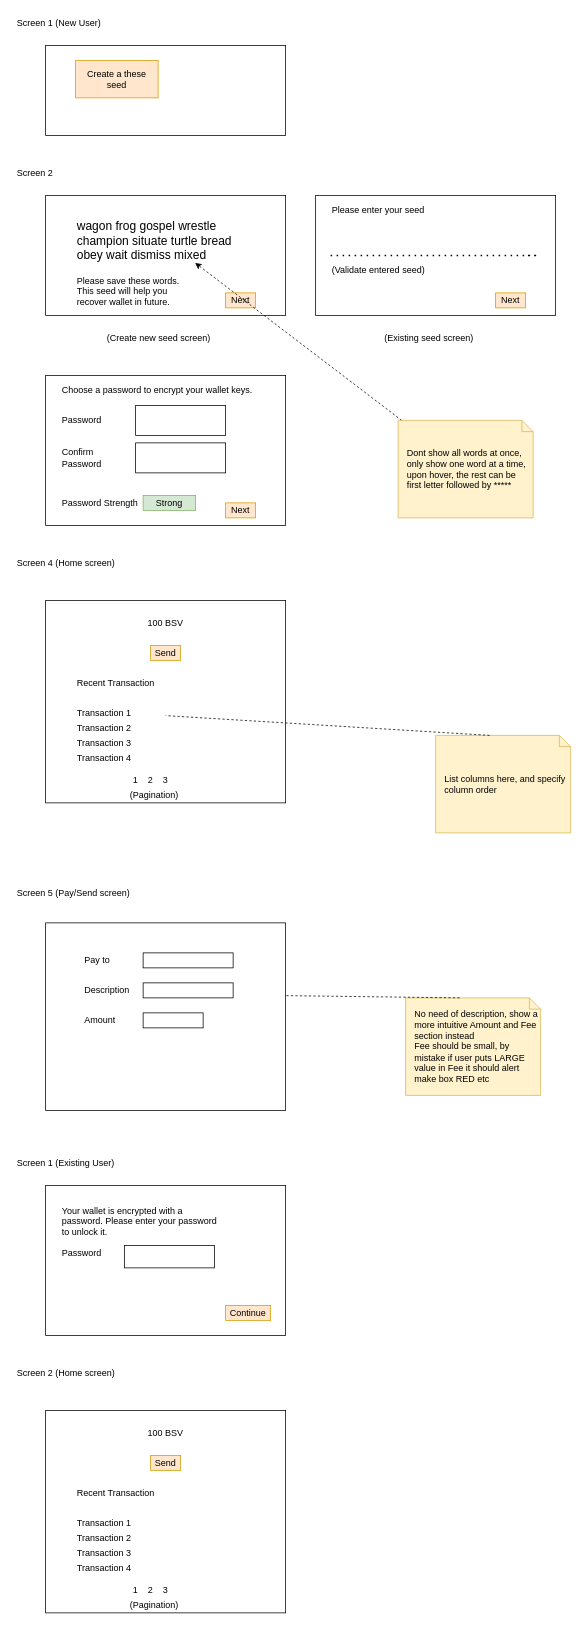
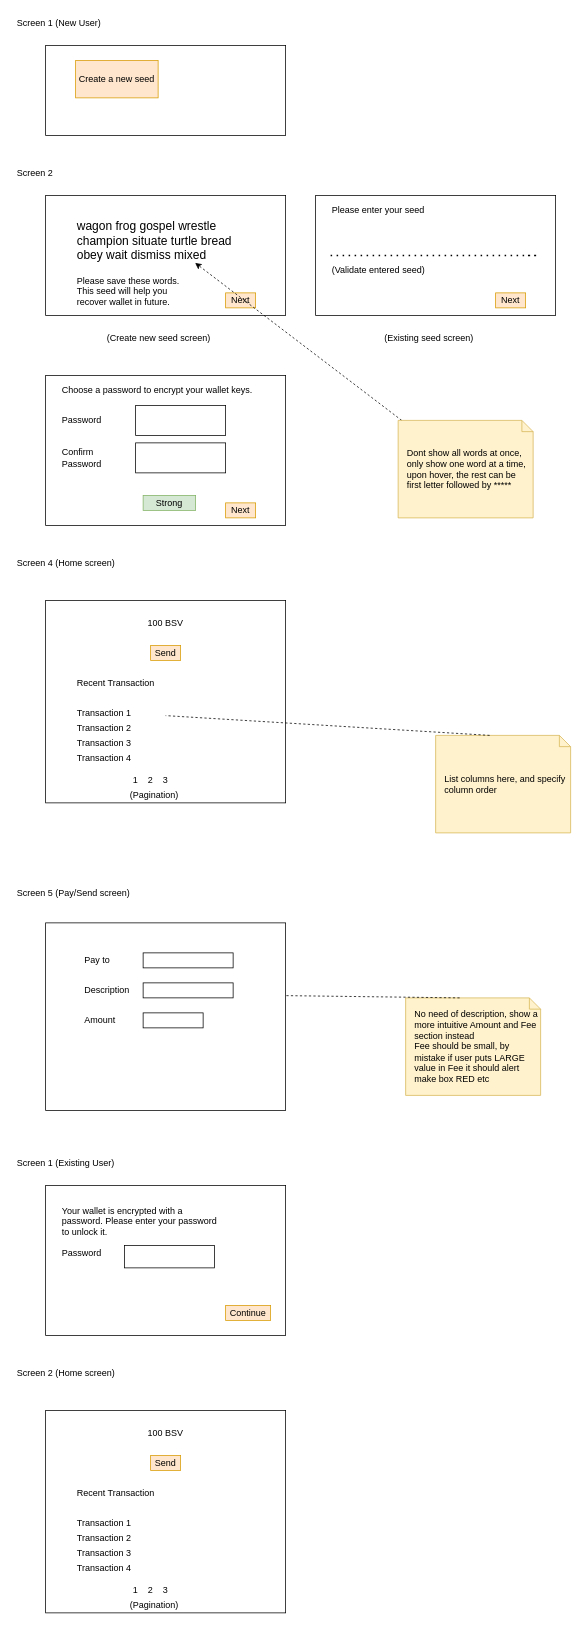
(117, 79) -> (117, 79)
(102, 503) -> none
